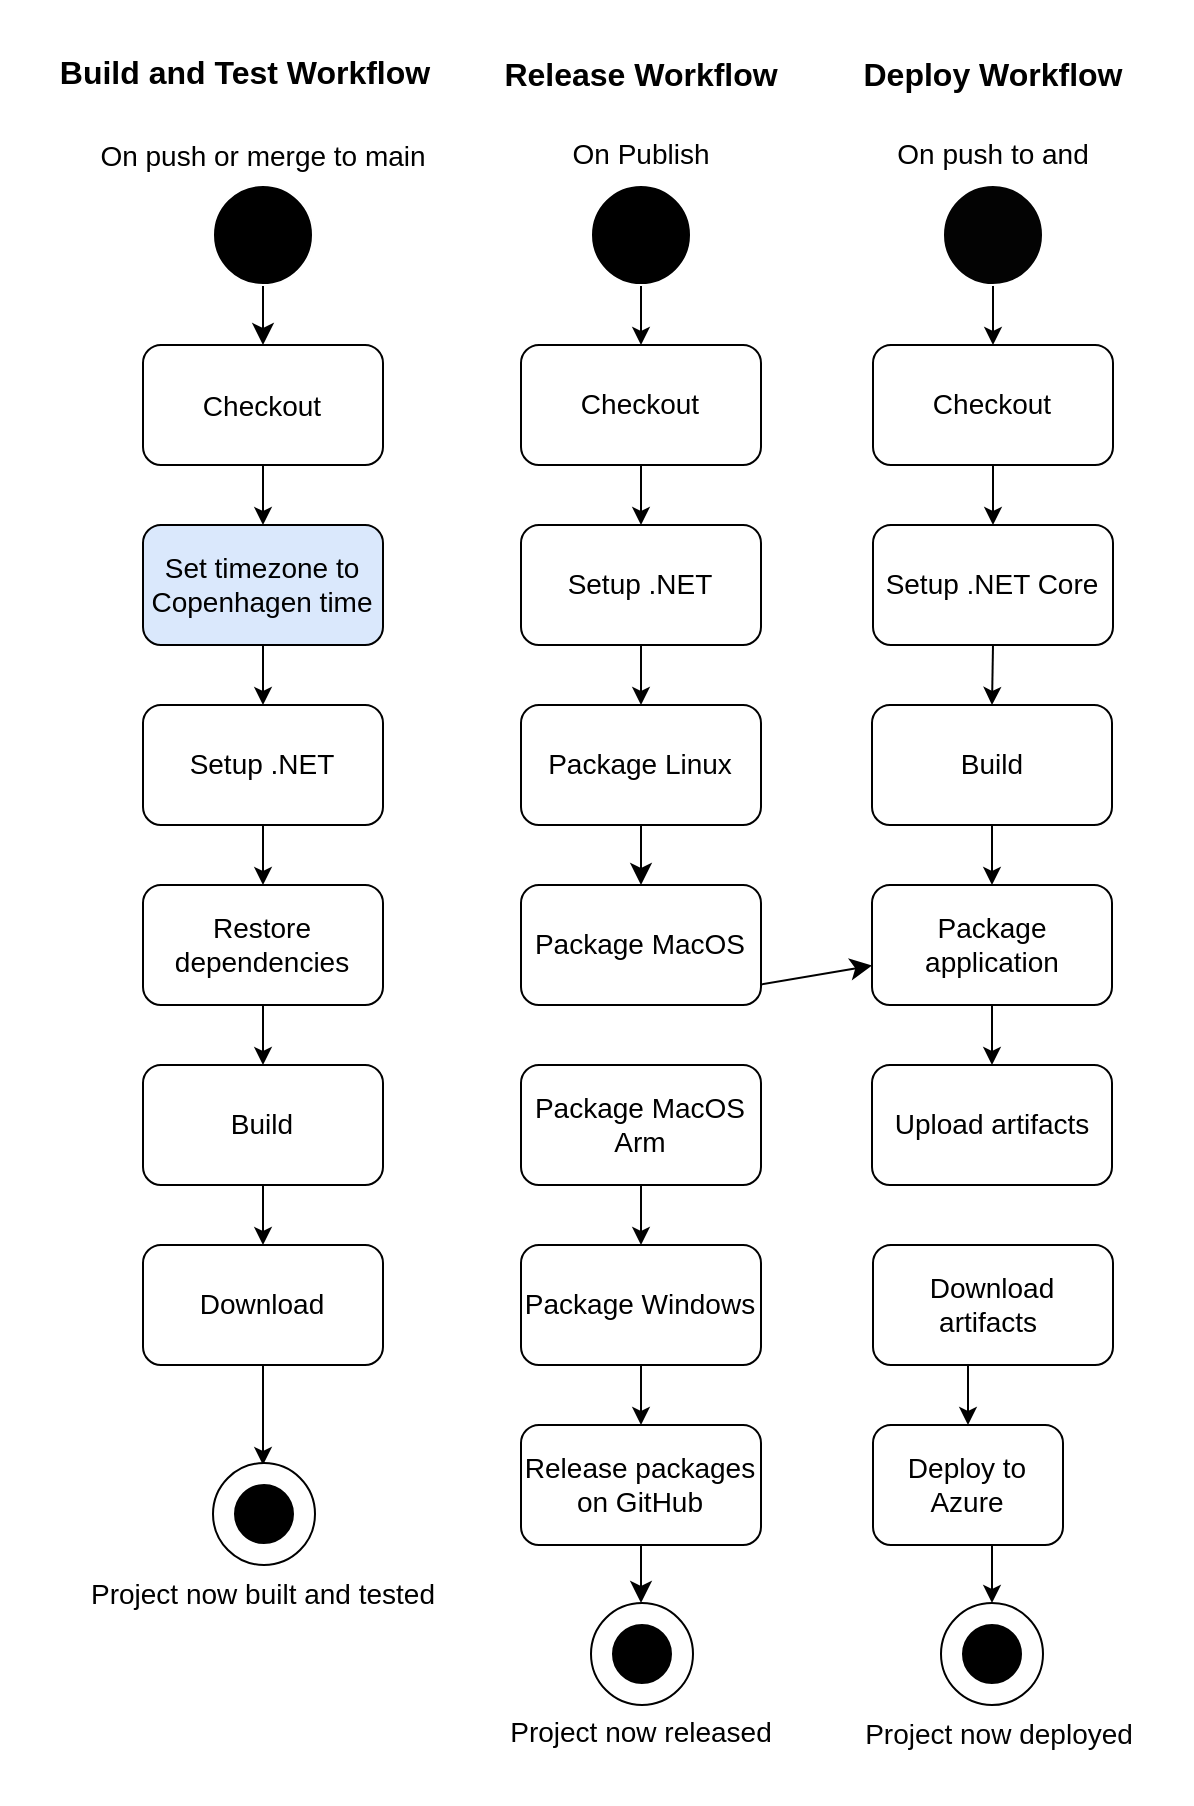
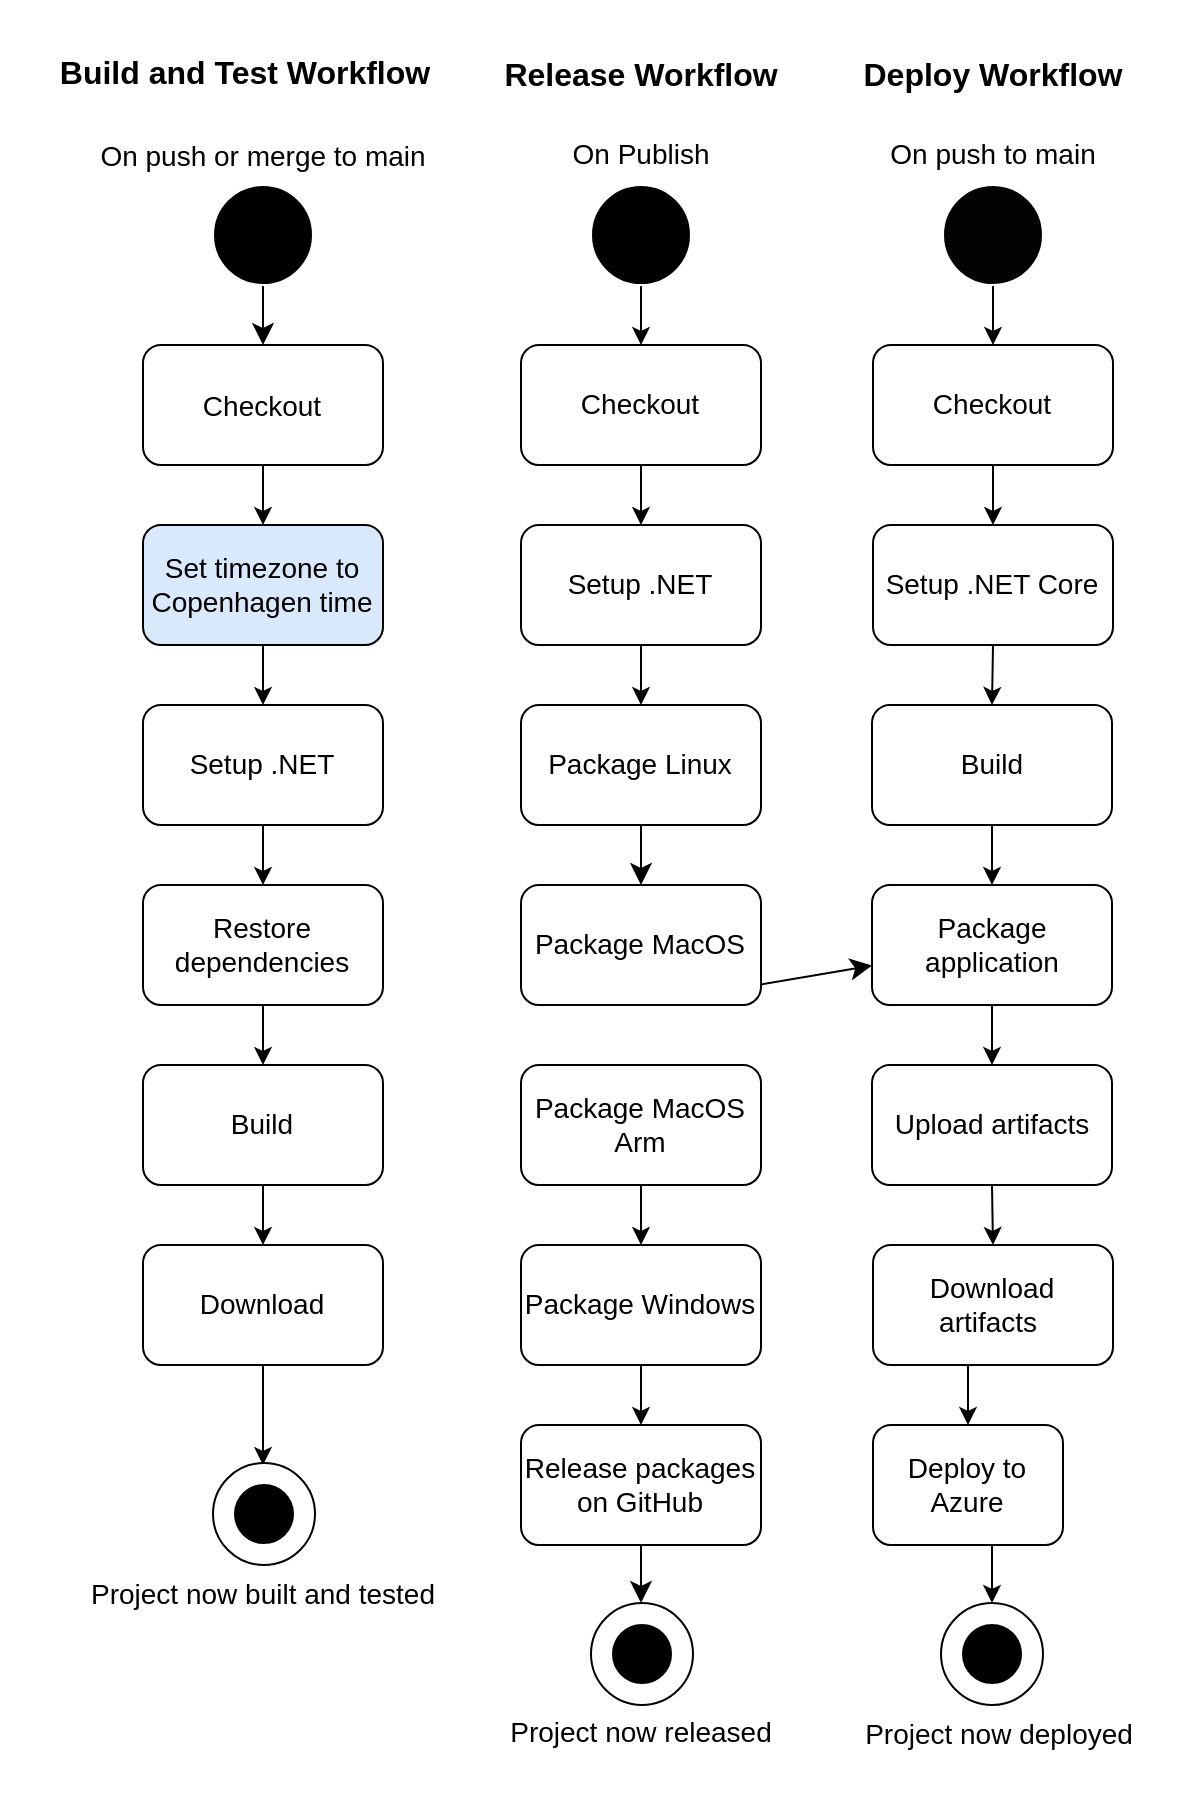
(994, 155) -> (994, 155)
none -> (992, 1208)
